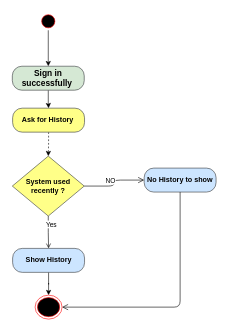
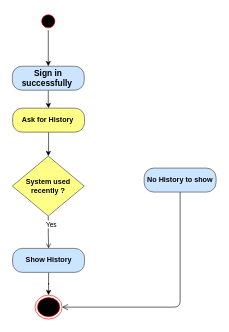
(48, 78) -> (48, 78)
(49, 141) -> (49, 141)
(114, 182) -> none
